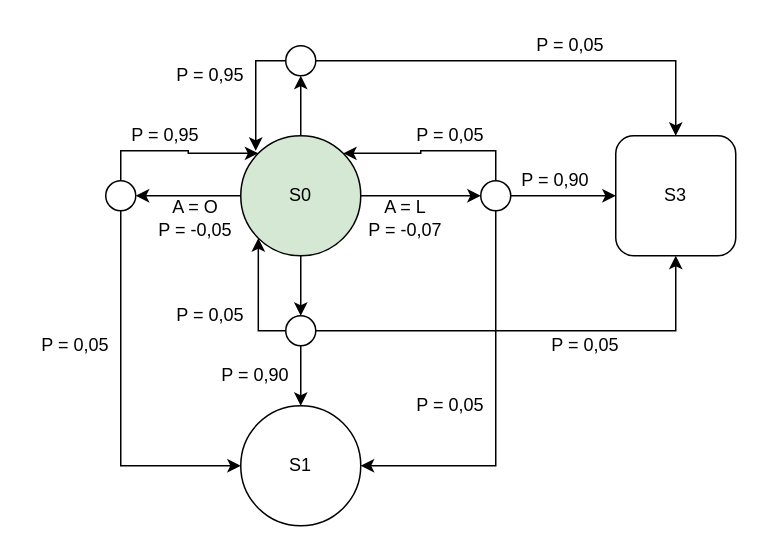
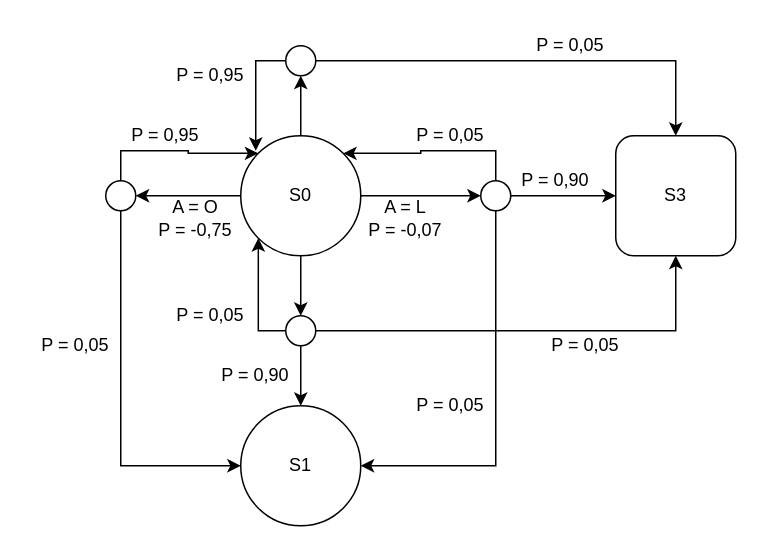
(301, 196) -> (301, 196)
(196, 218) -> (196, 218)
